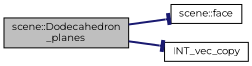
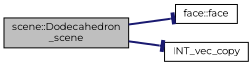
(206, 14) -> (206, 14)
(66, 33) -> (66, 33)
